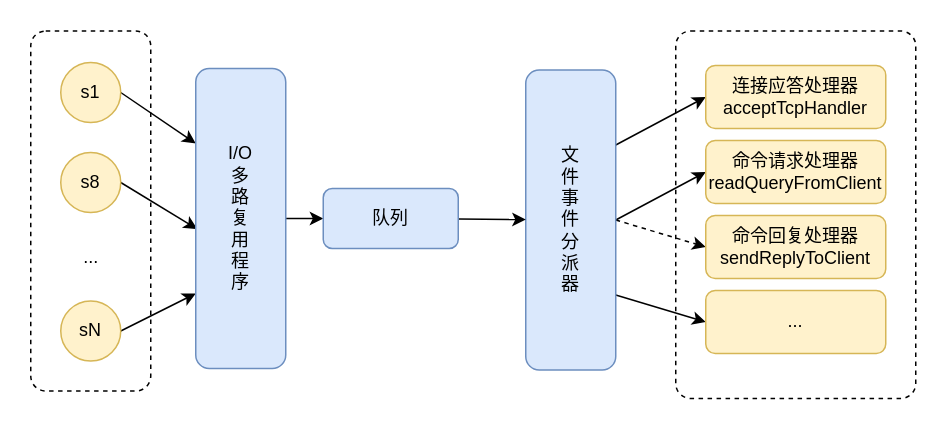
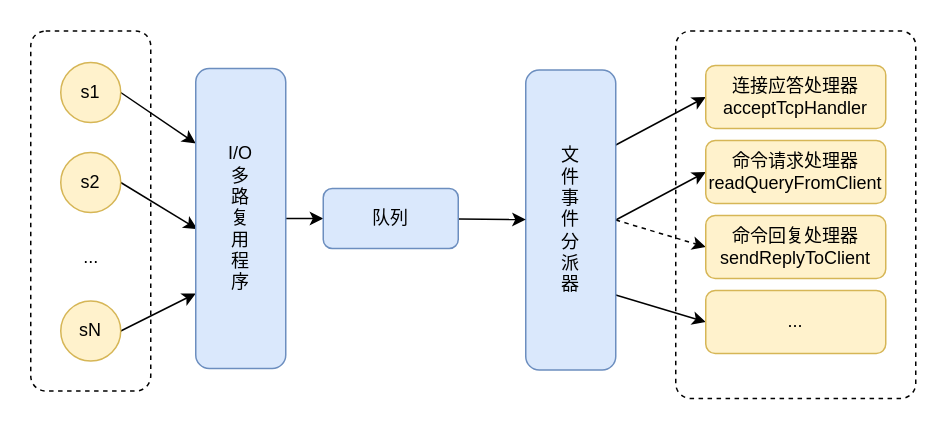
(91, 182) -> (91, 182)
